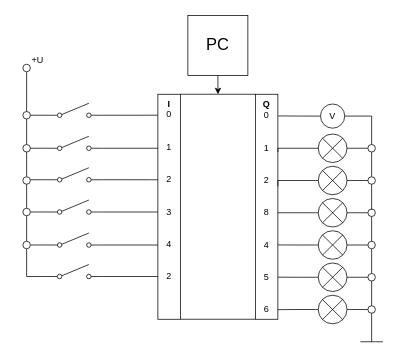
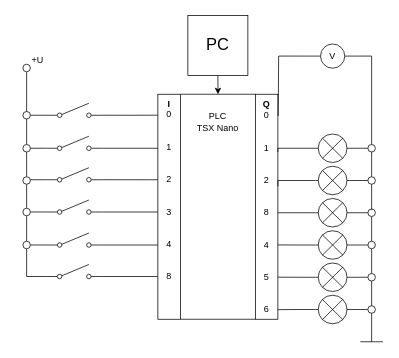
(333, 116) -> (333, 56)
none -> (218, 122)
(169, 136) -> (169, 136)
